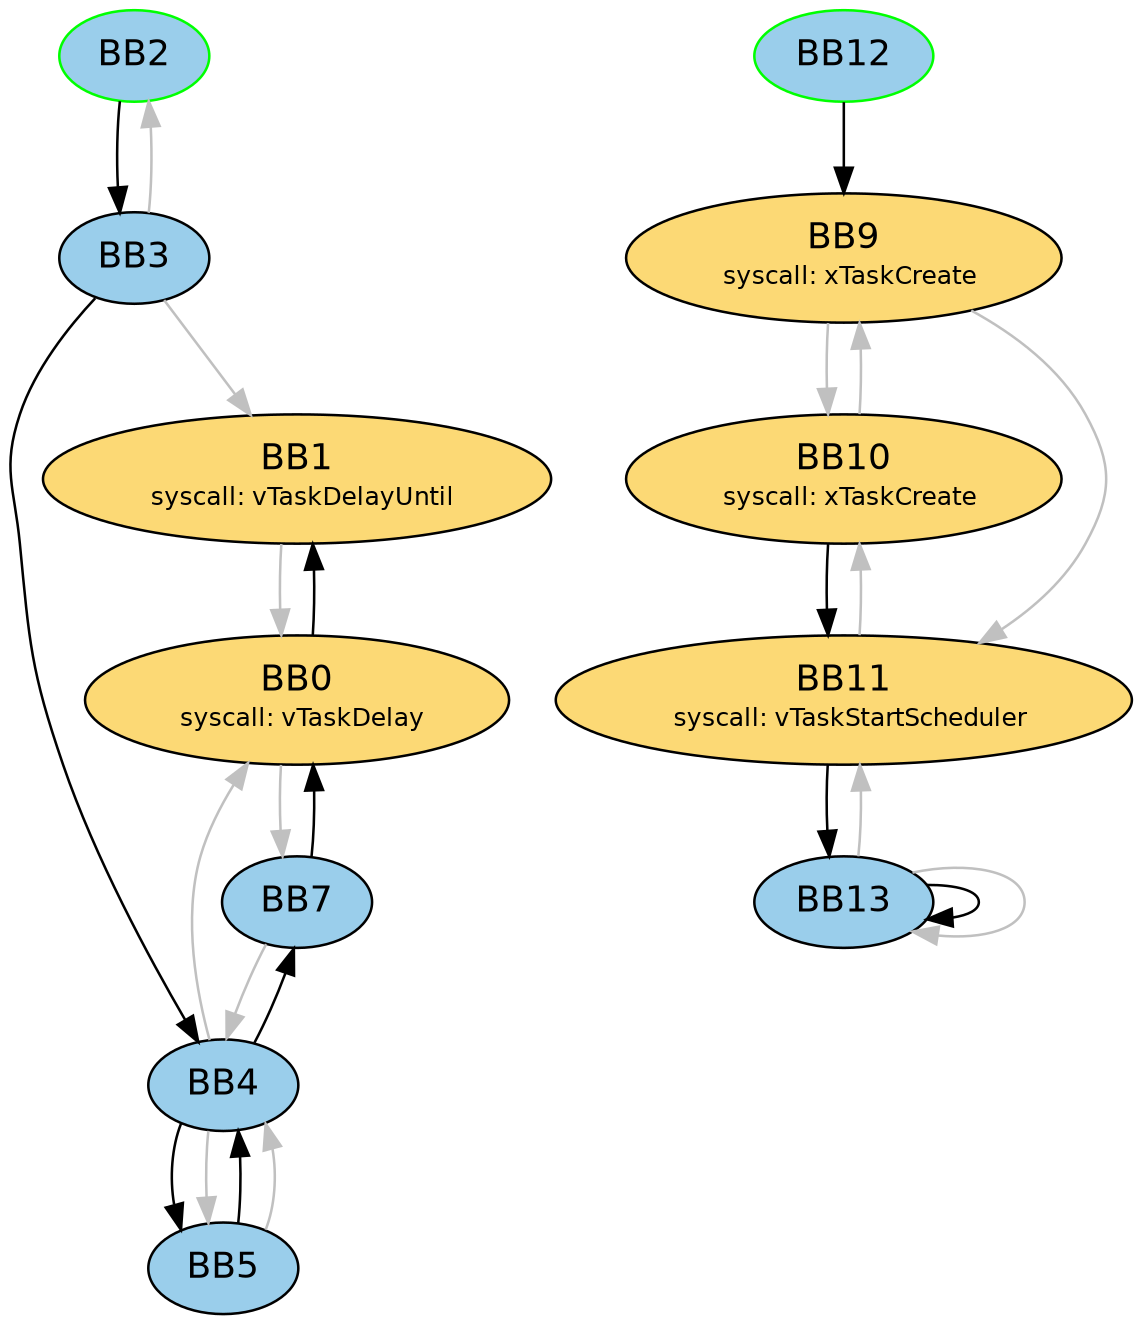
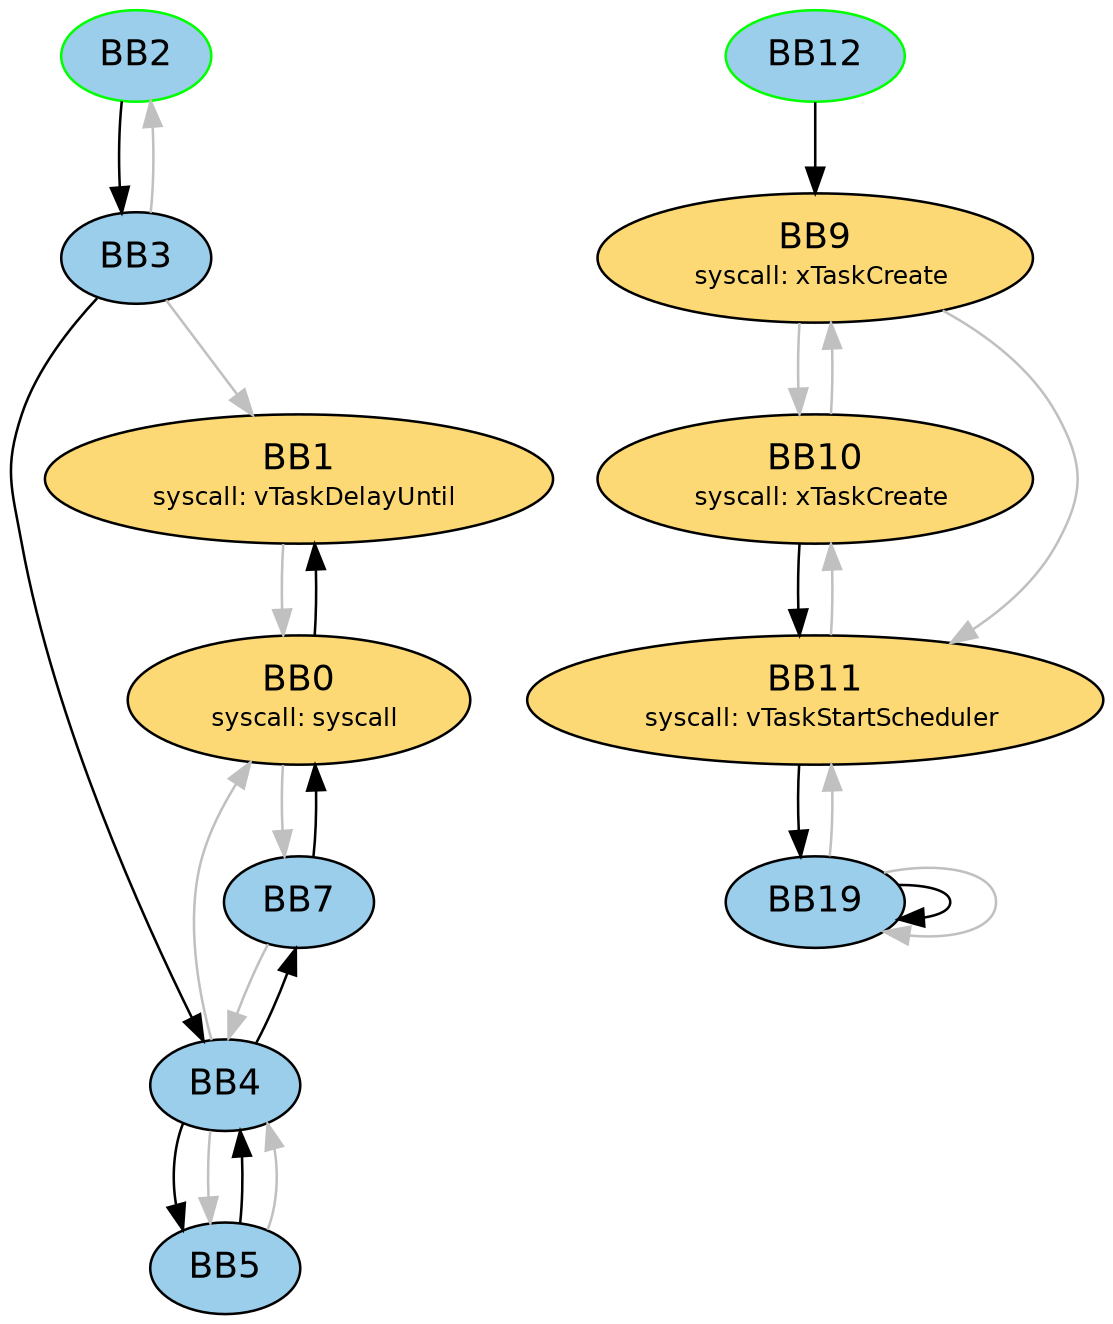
(303, 718) -> (305, 718)
(844, 902) -> (815, 902)
